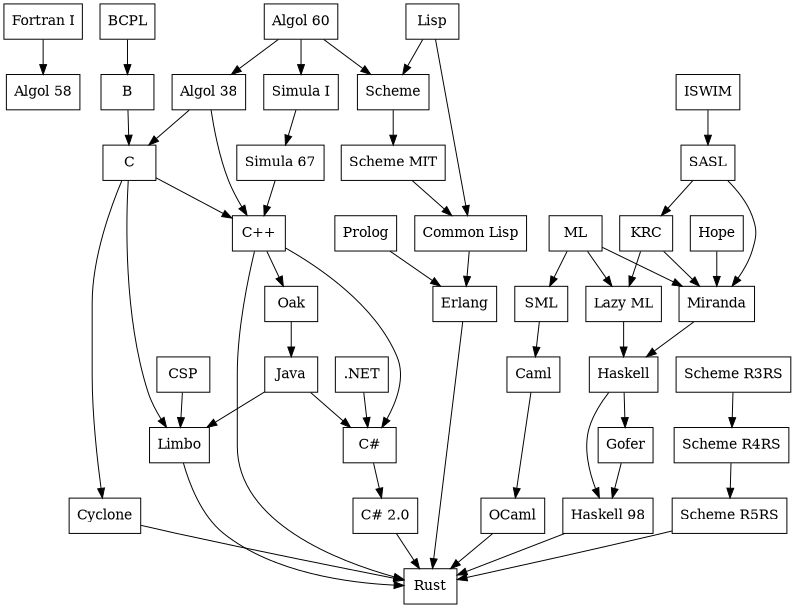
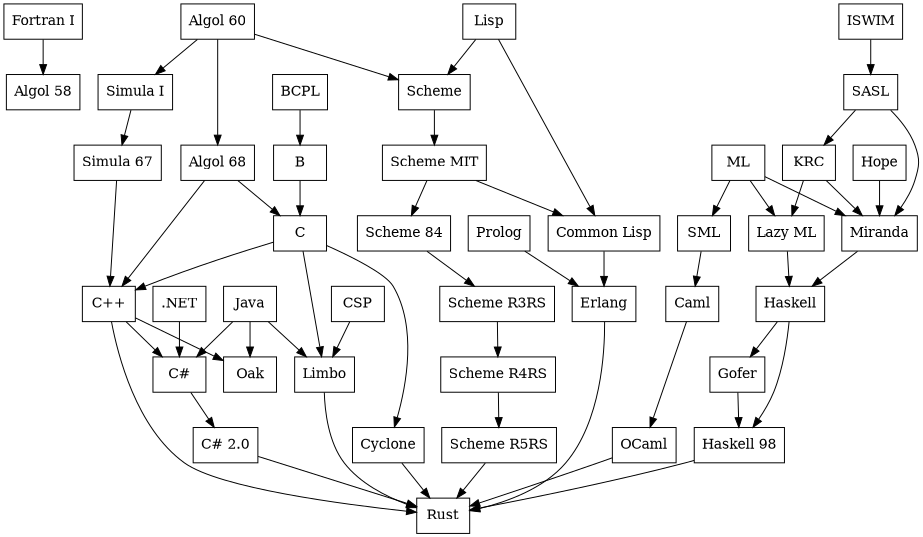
(209, 92) -> (218, 163)
none -> (404, 233)
(291, 334) -> (250, 334)
